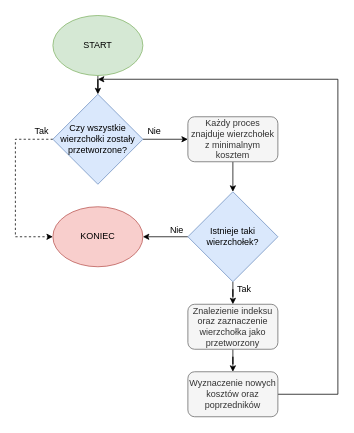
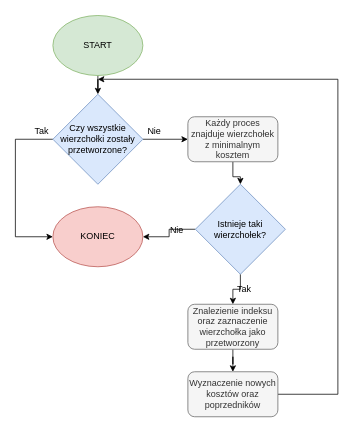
(15, 185) -> (15, 185)
(233, 237) -> (240, 229)
